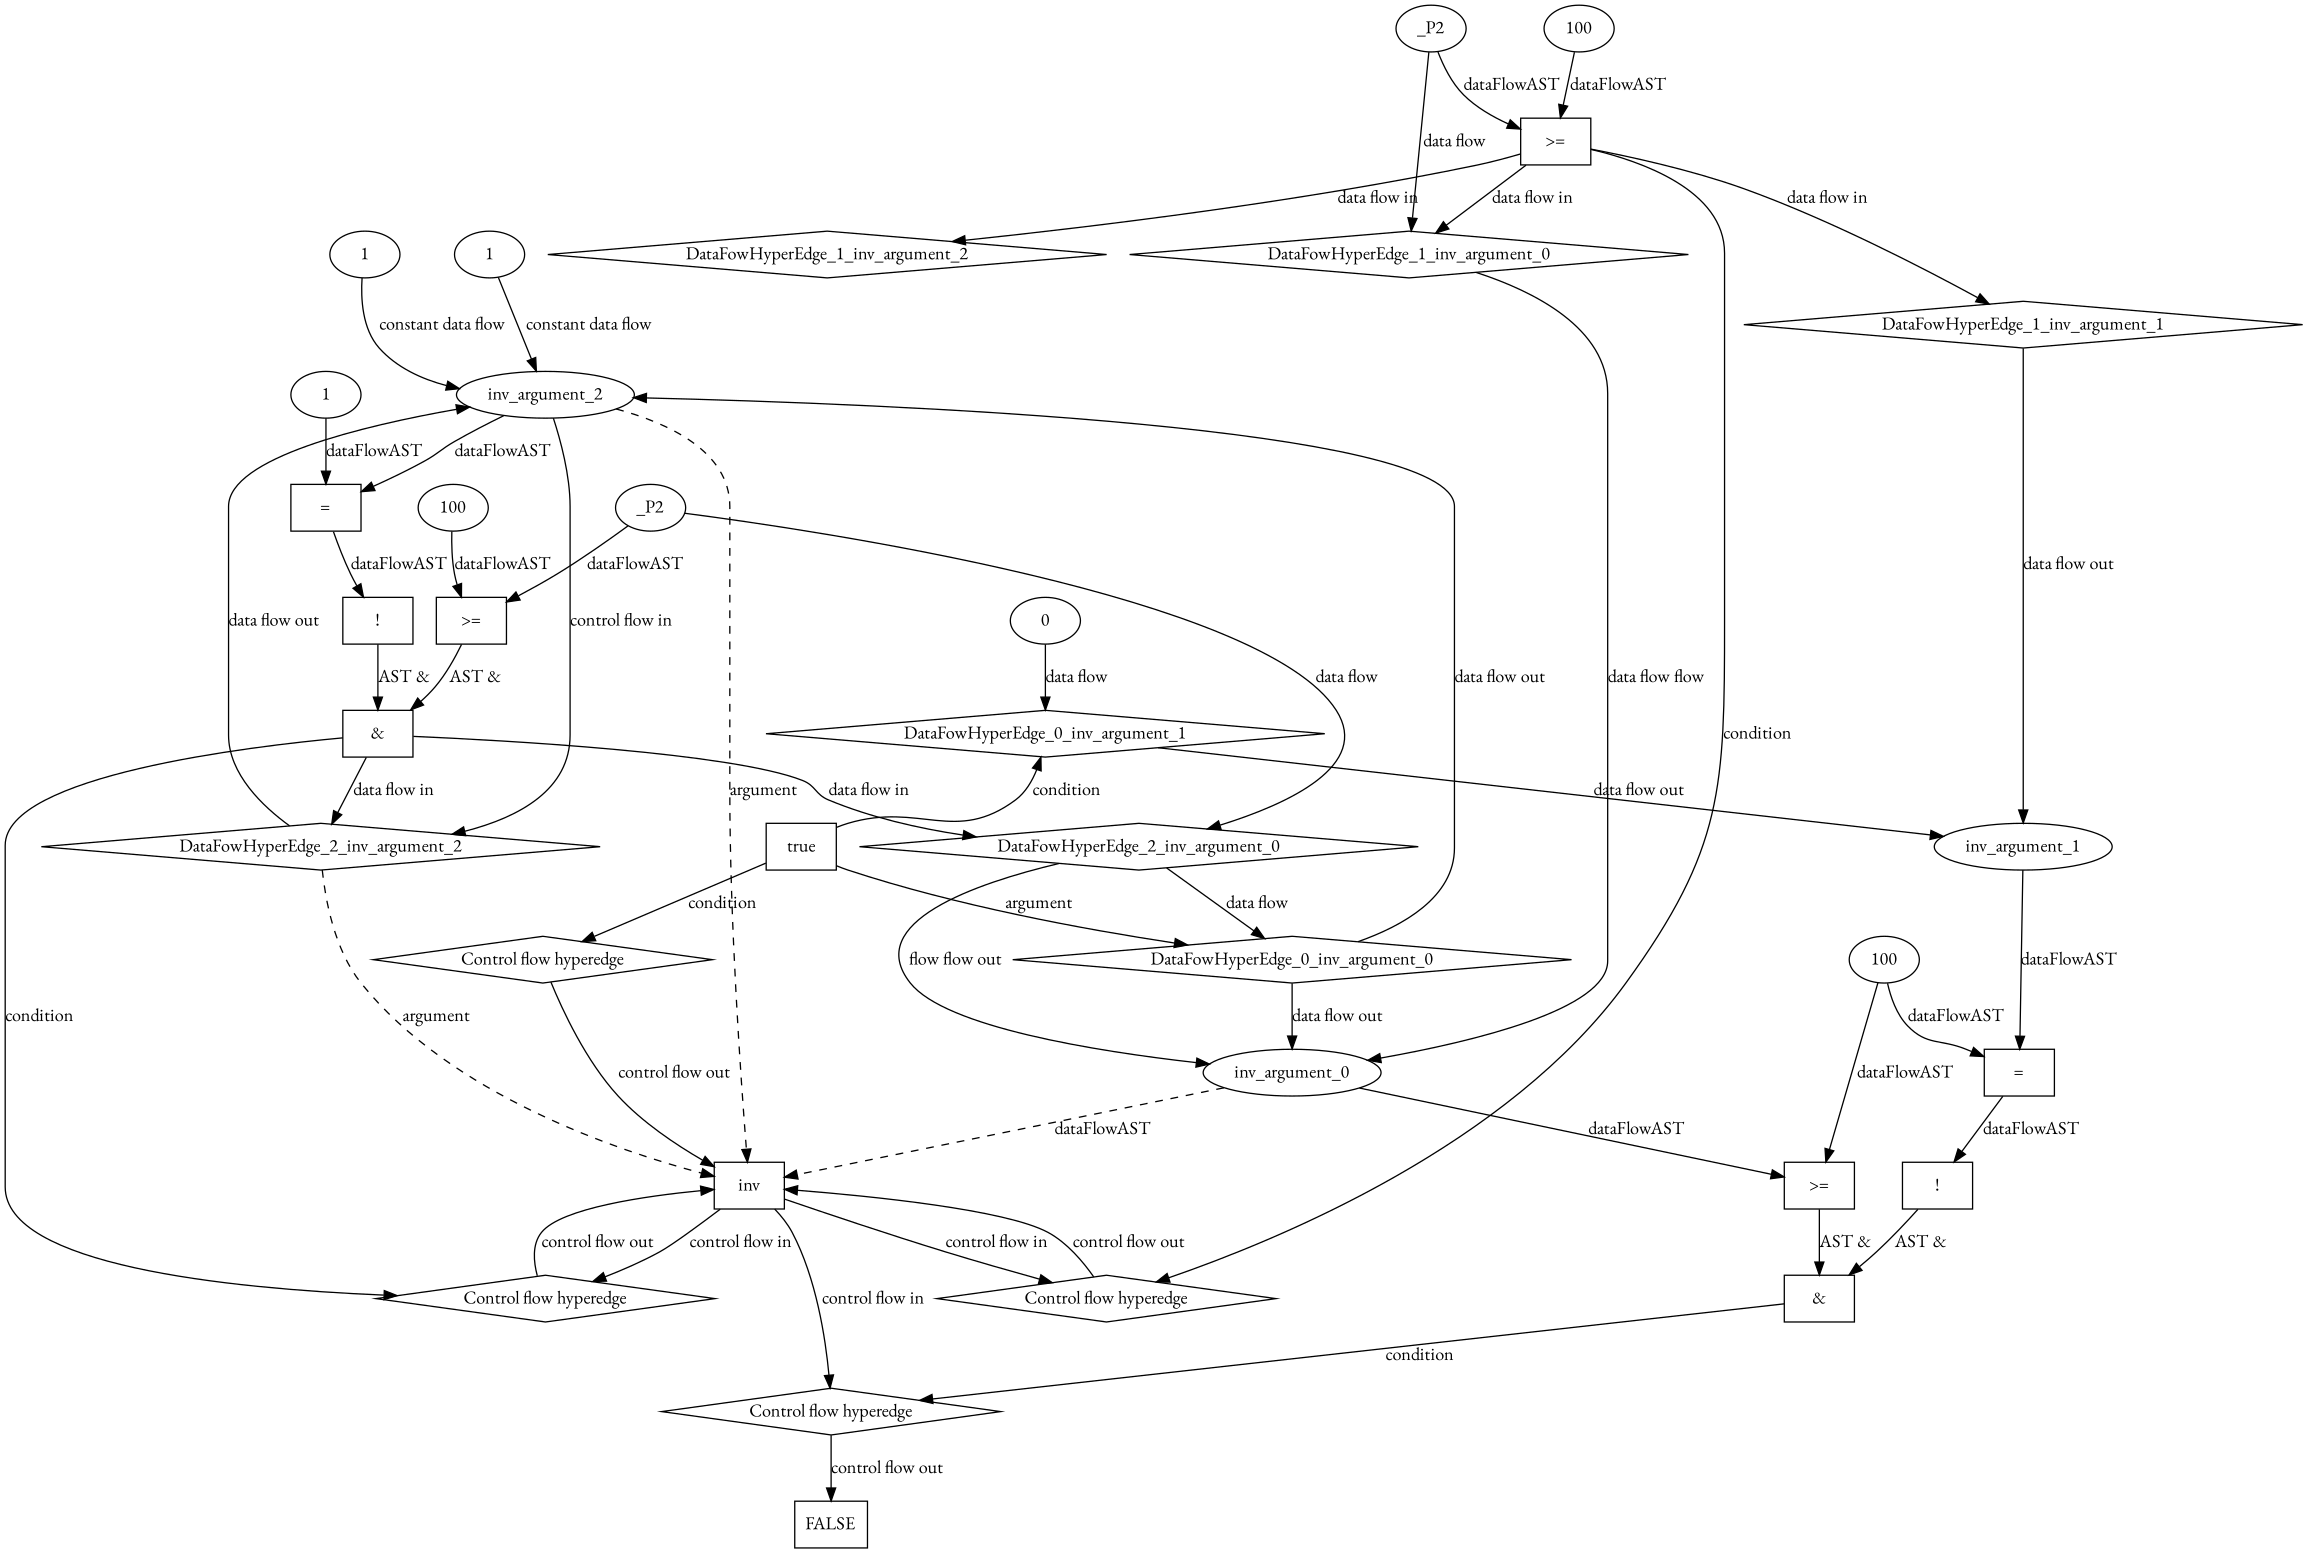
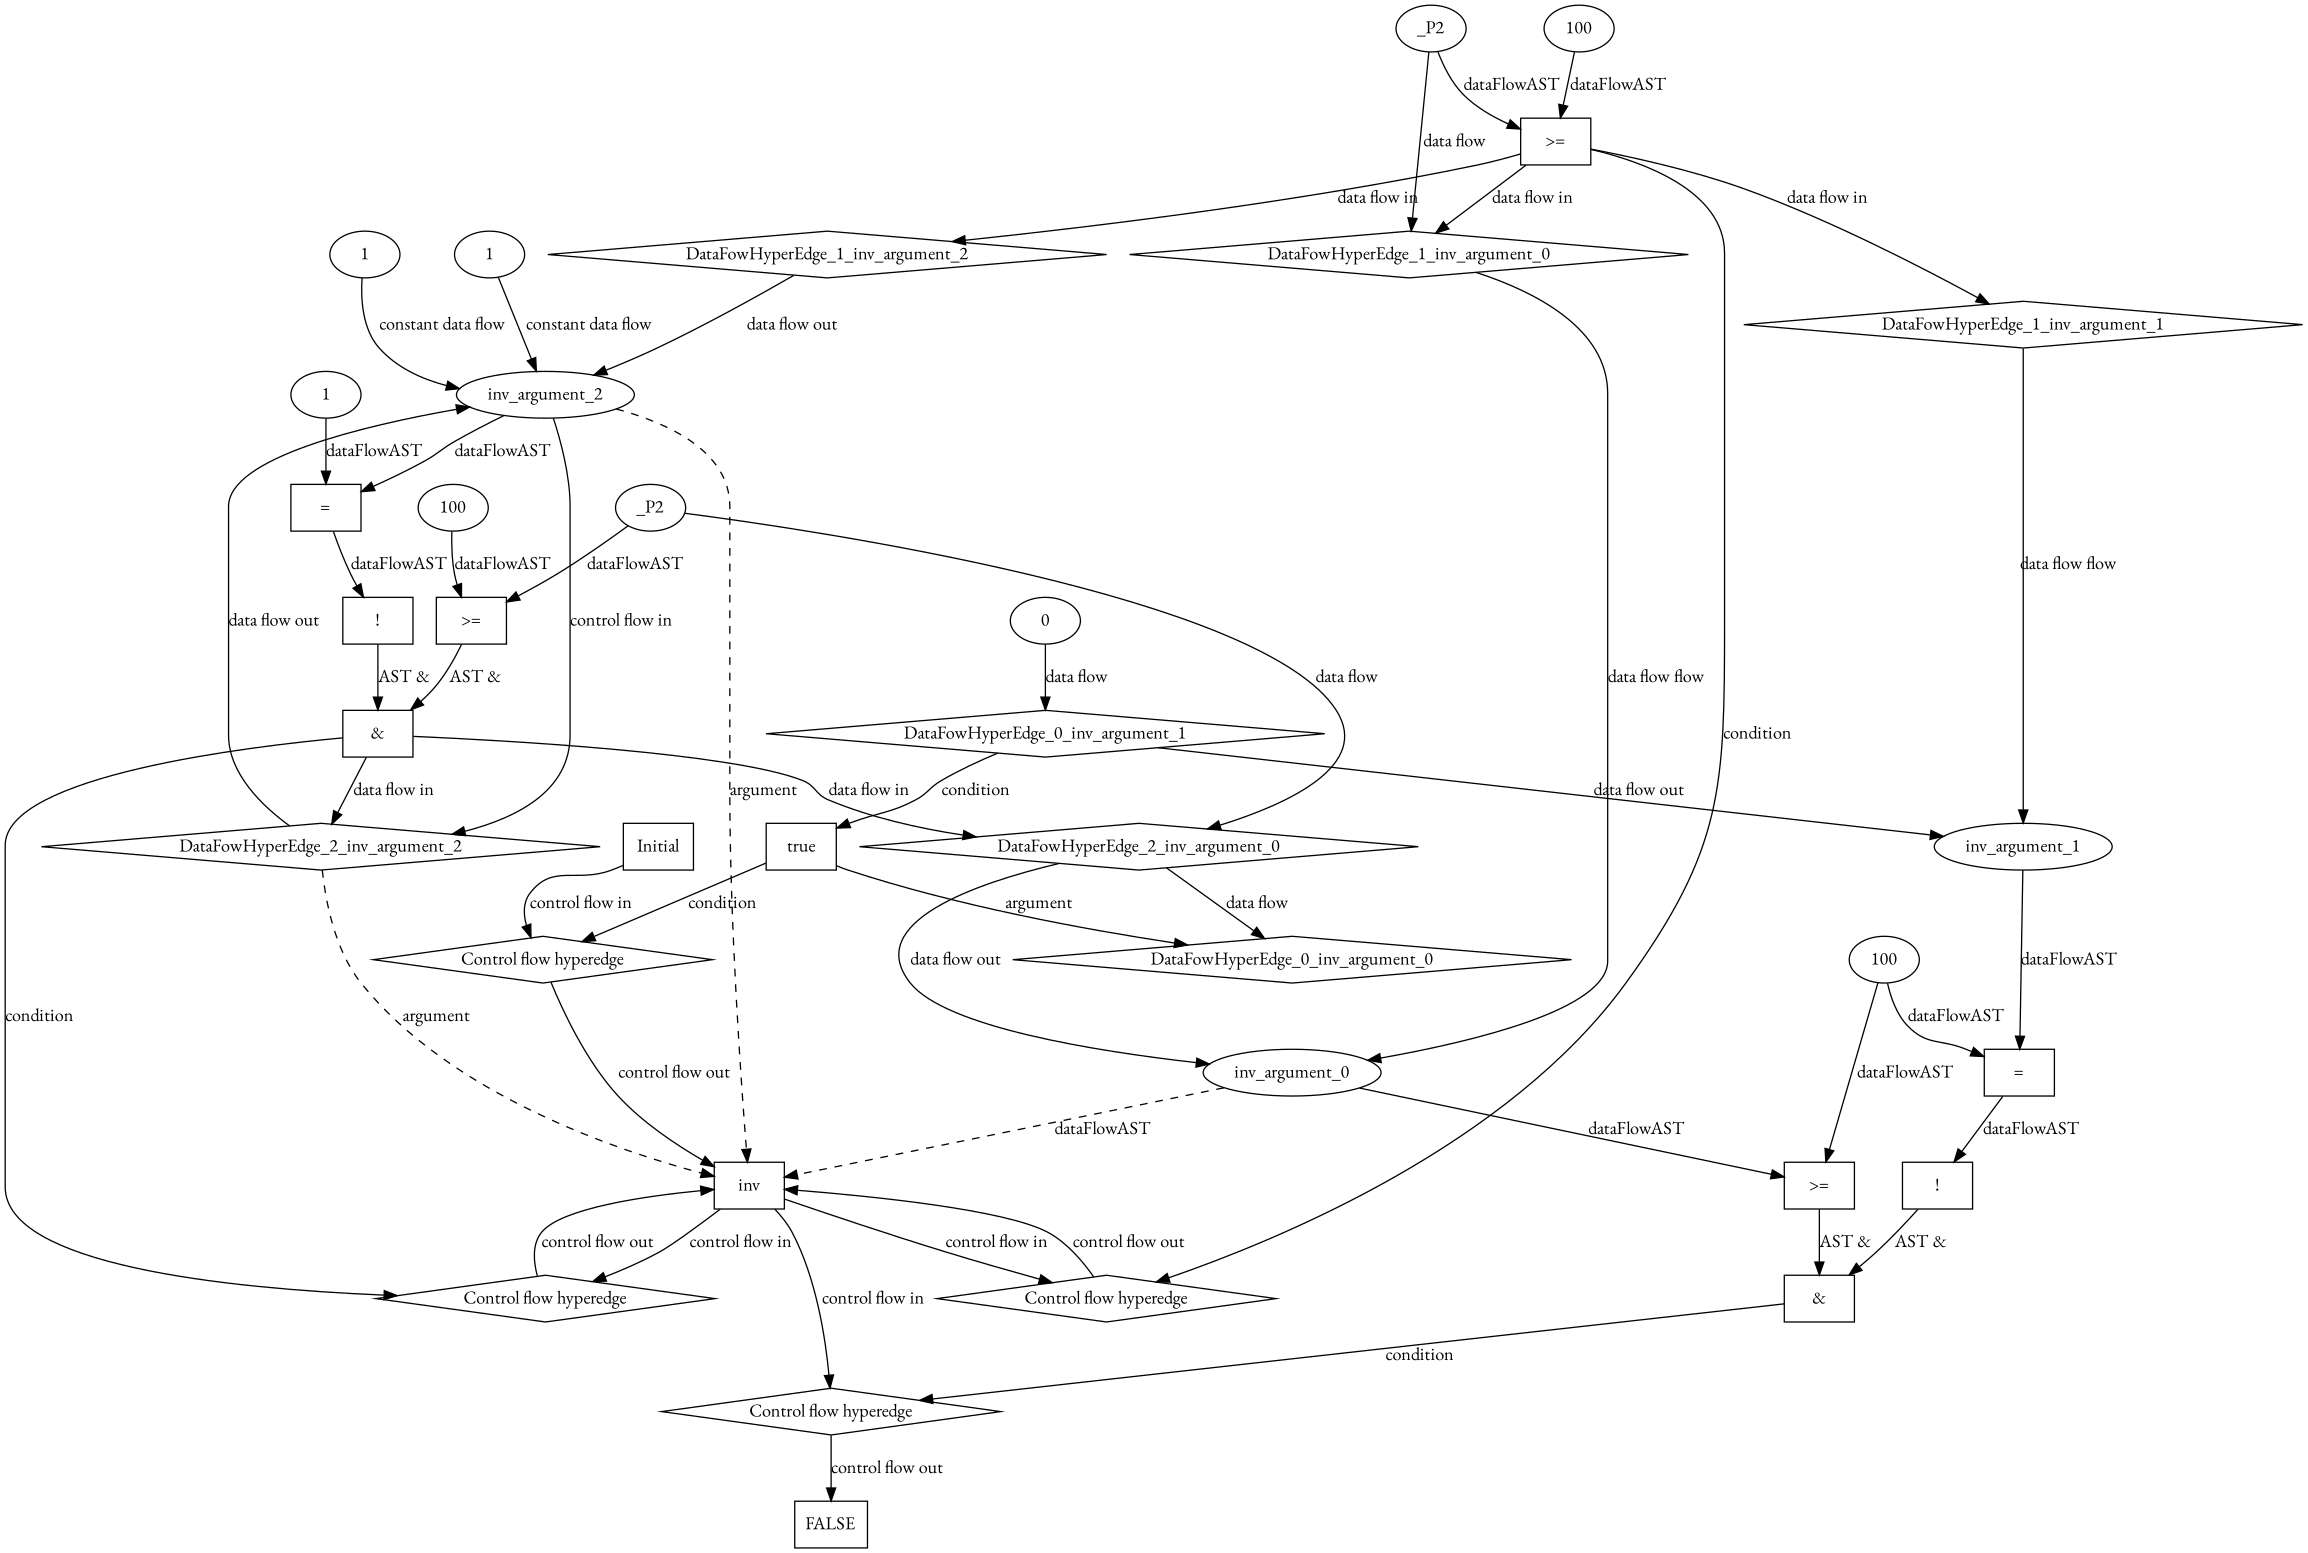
(1300, 445) -> (702, 326)
(2069, 564) -> (2069, 564)
(946, 821) -> (926, 793)
none -> (658, 847)
(956, 960) -> (956, 960)
(1292, 1010) -> none
